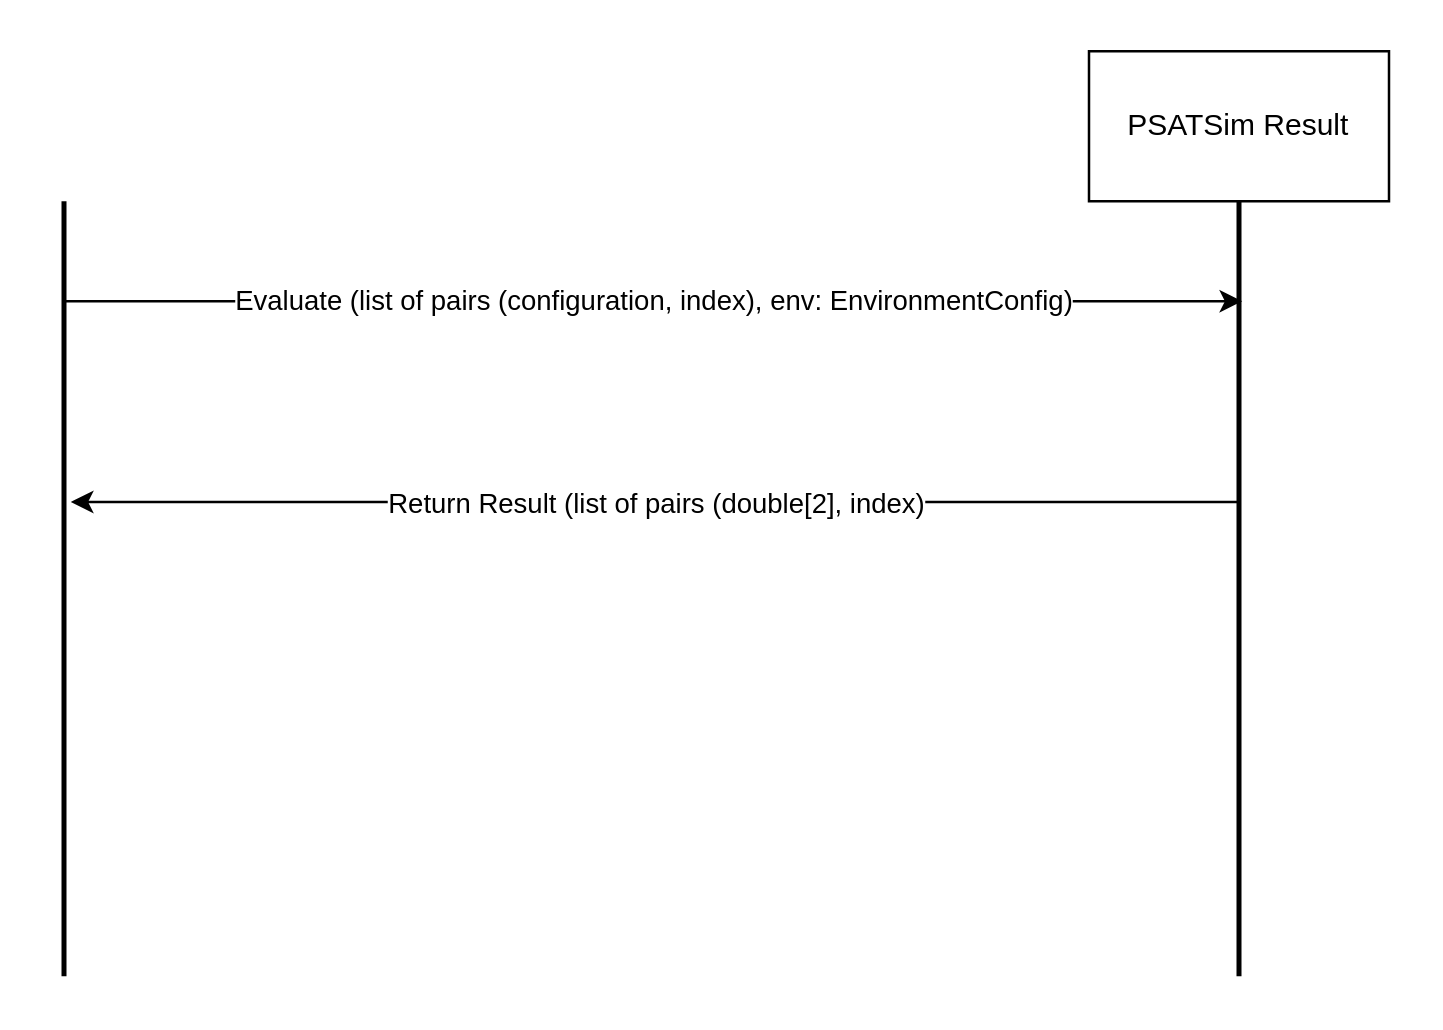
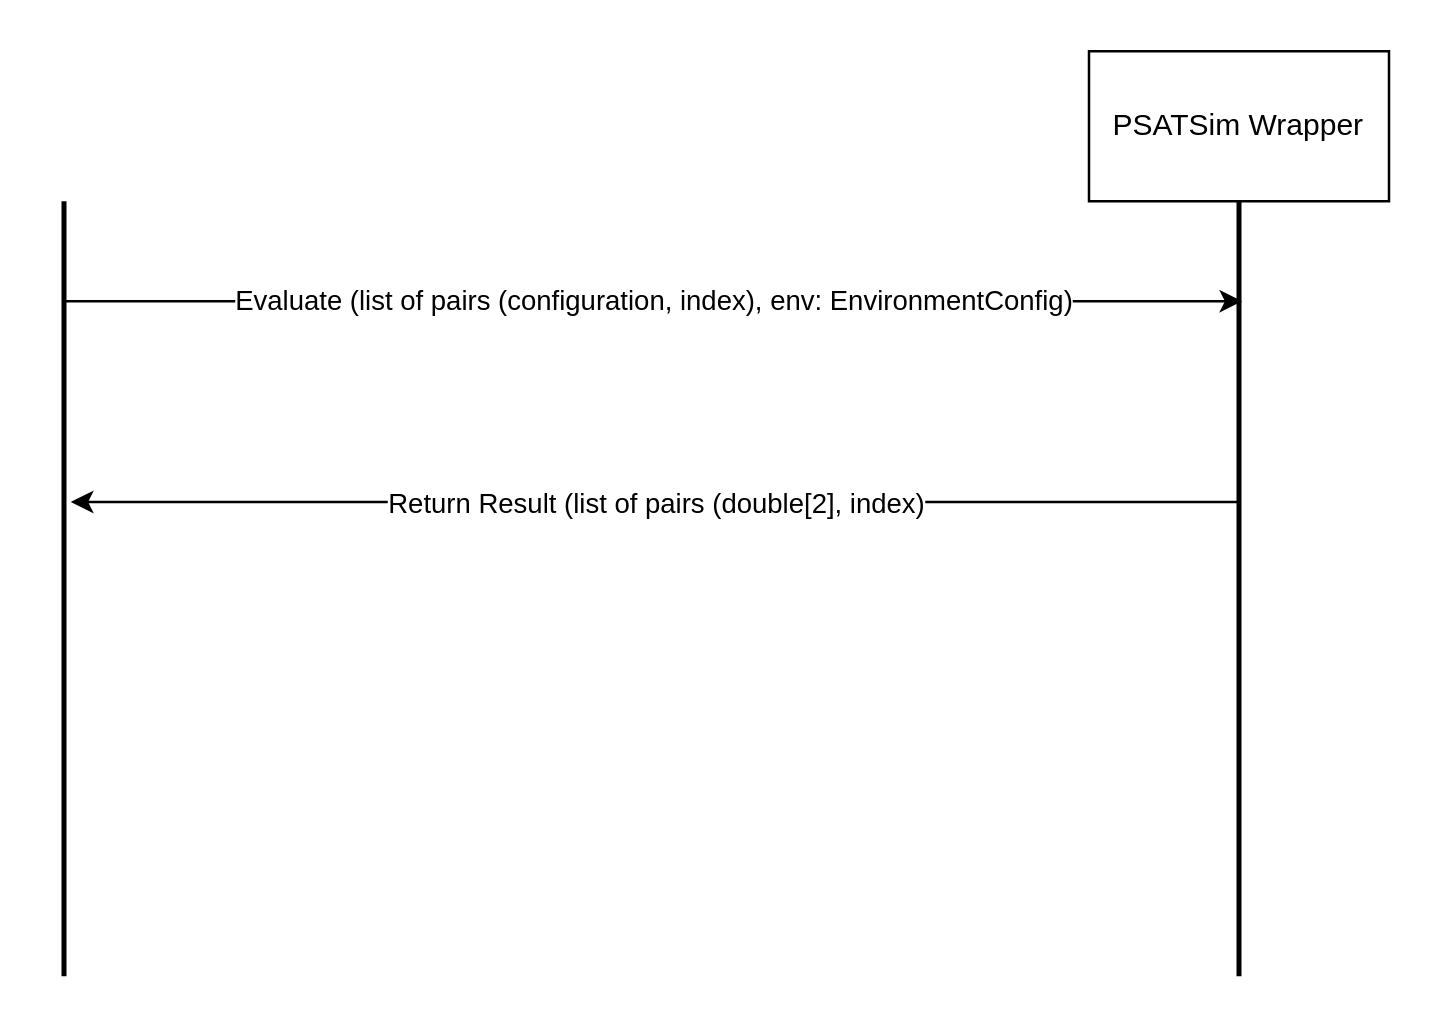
(1239, 126) -> (1239, 126)
